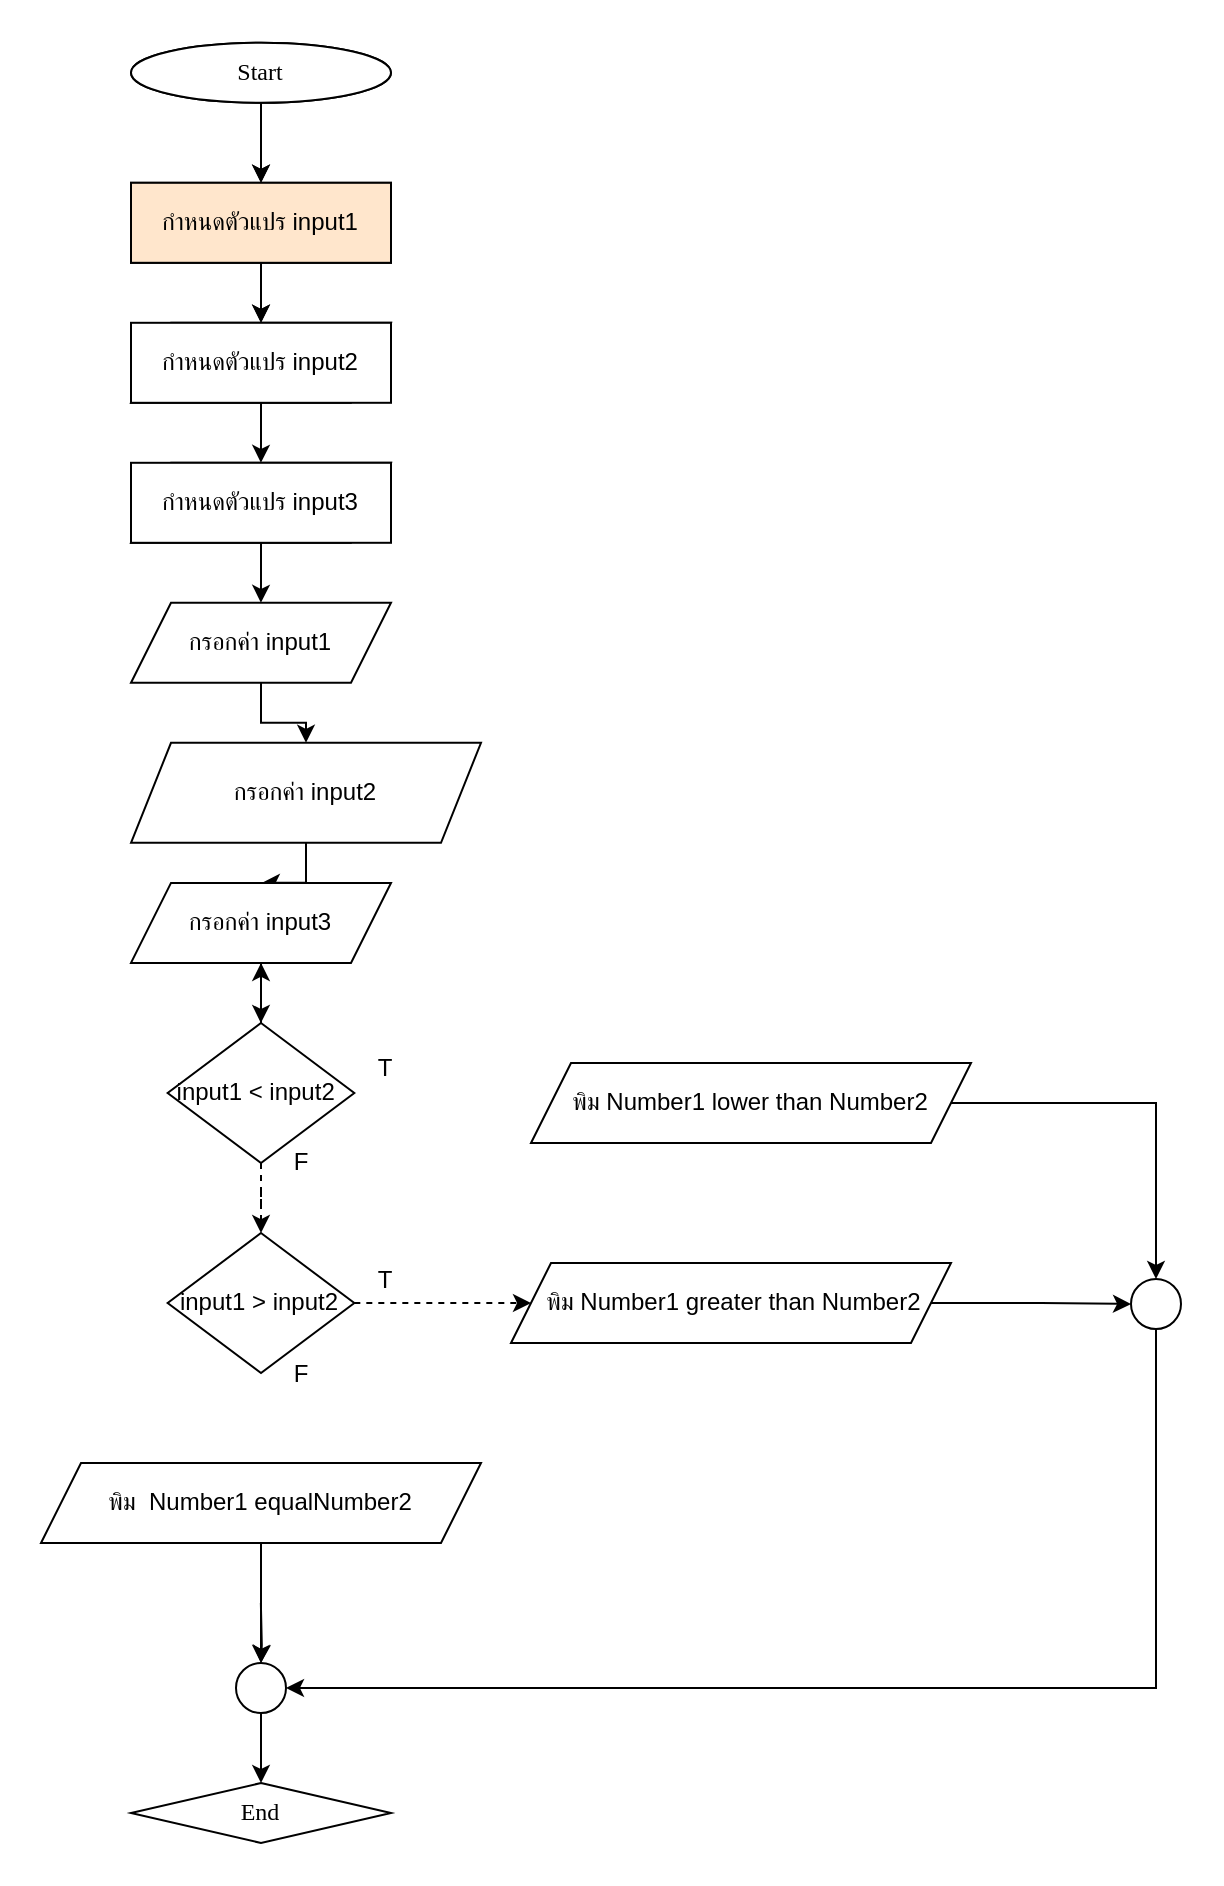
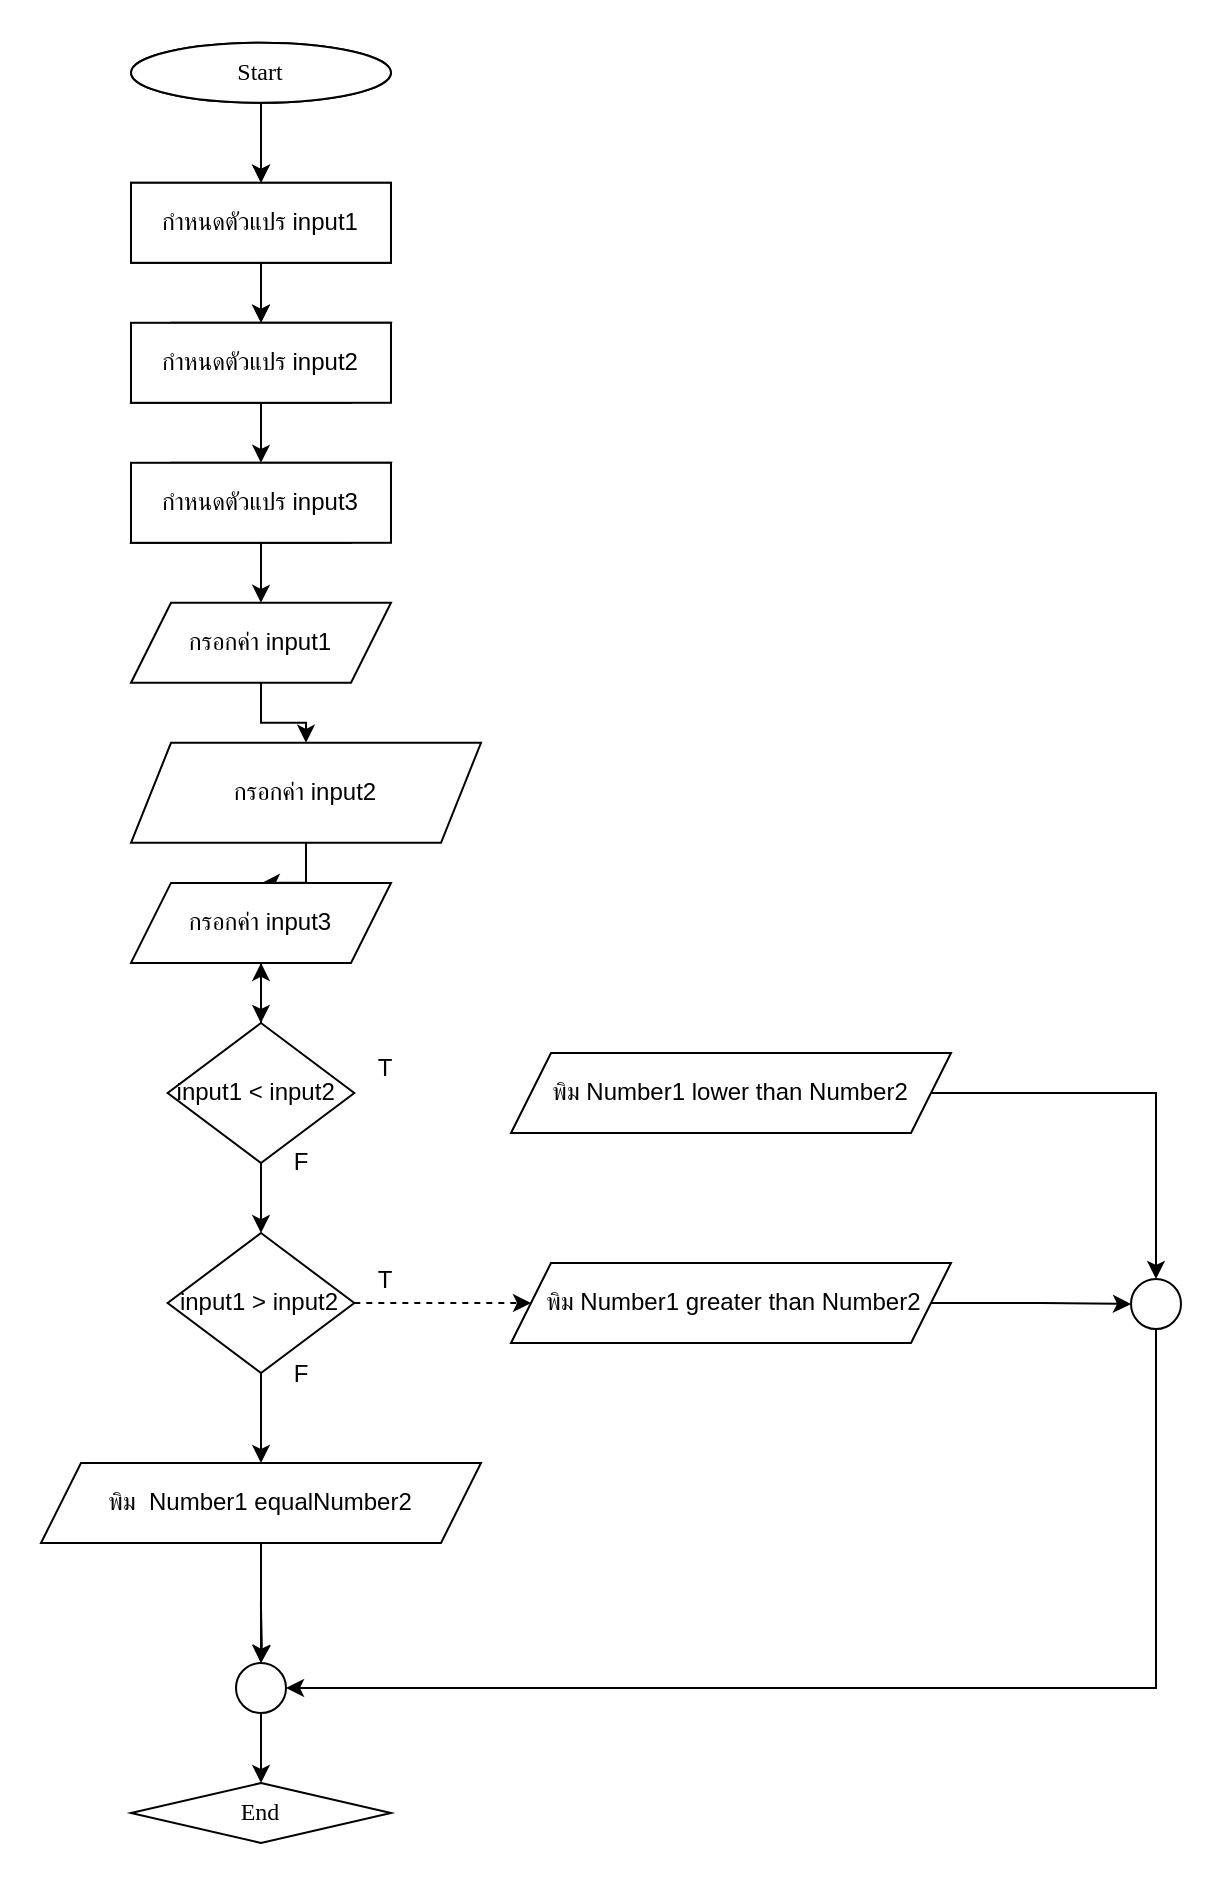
(261, 223) -> (261, 223)
(751, 1103) -> (731, 1093)
(261, 1200) -> (261, 1200)
none -> (261, 1411)
